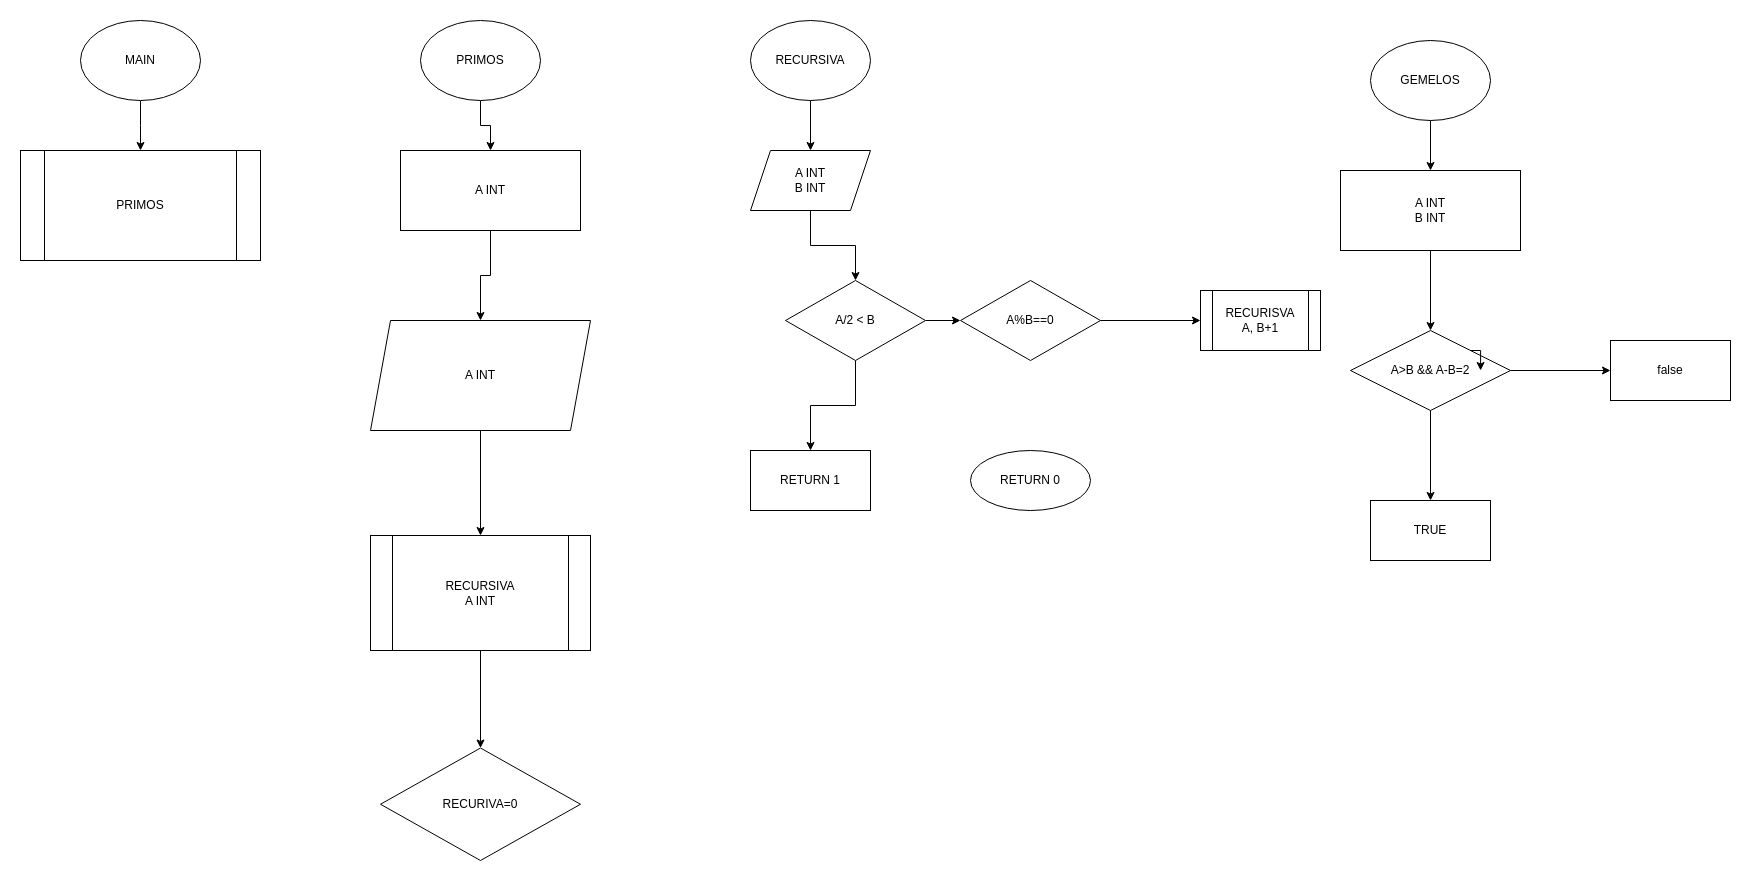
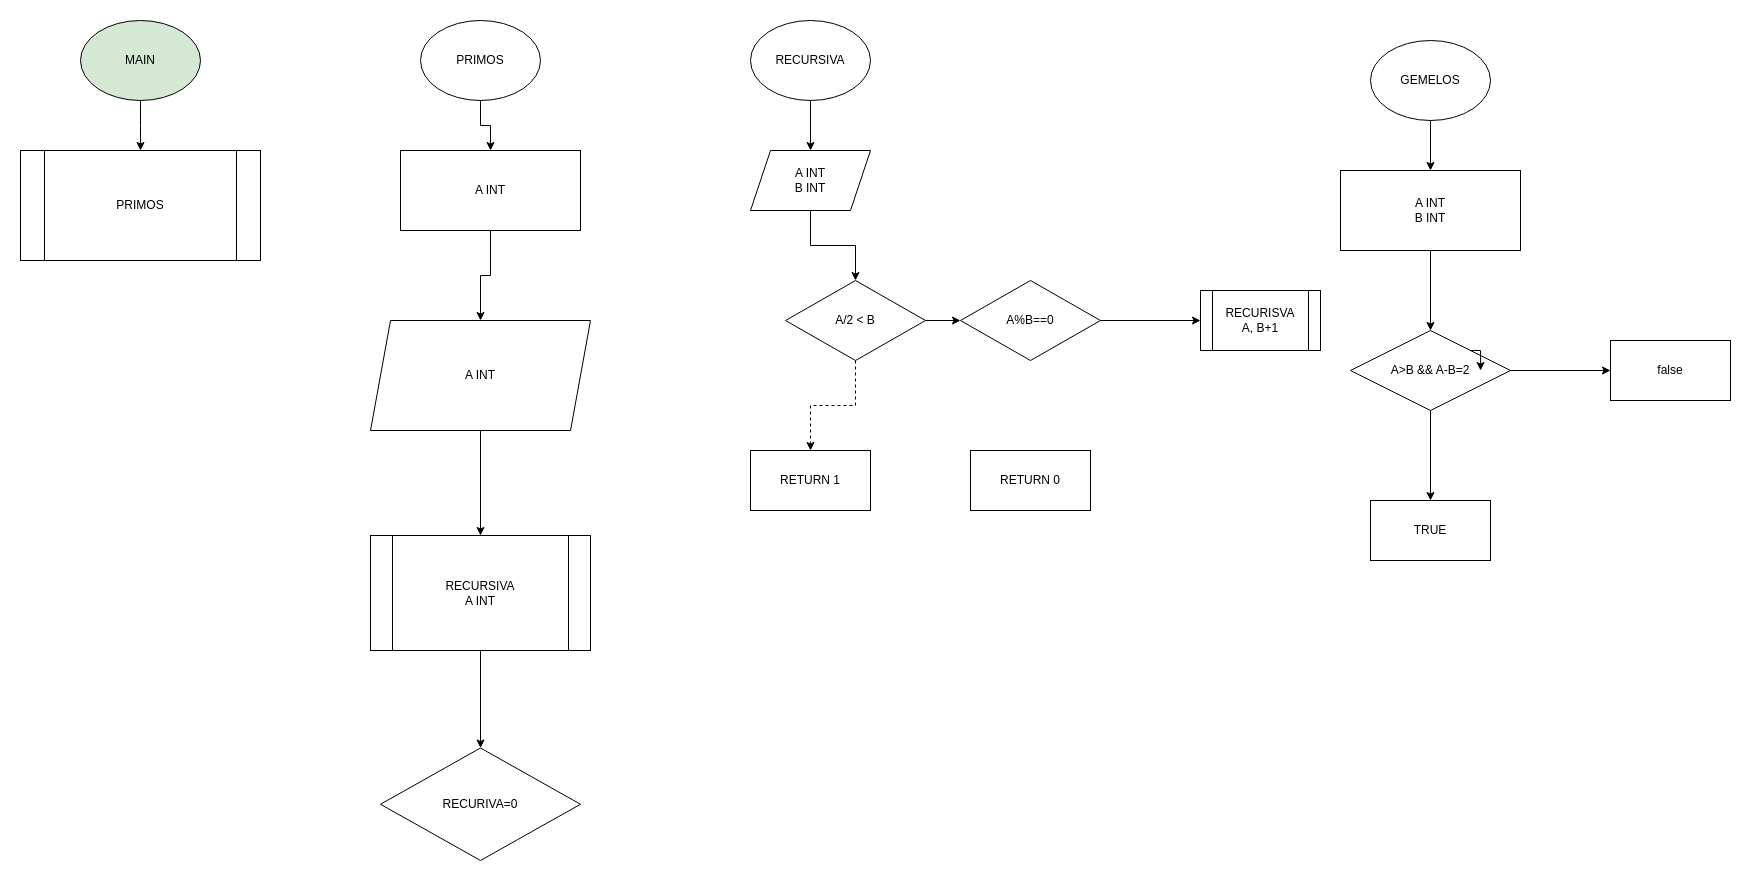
(141, 61) -> (141, 61)
(837, 406) -> (837, 406)
(1031, 481) -> (1031, 481)
